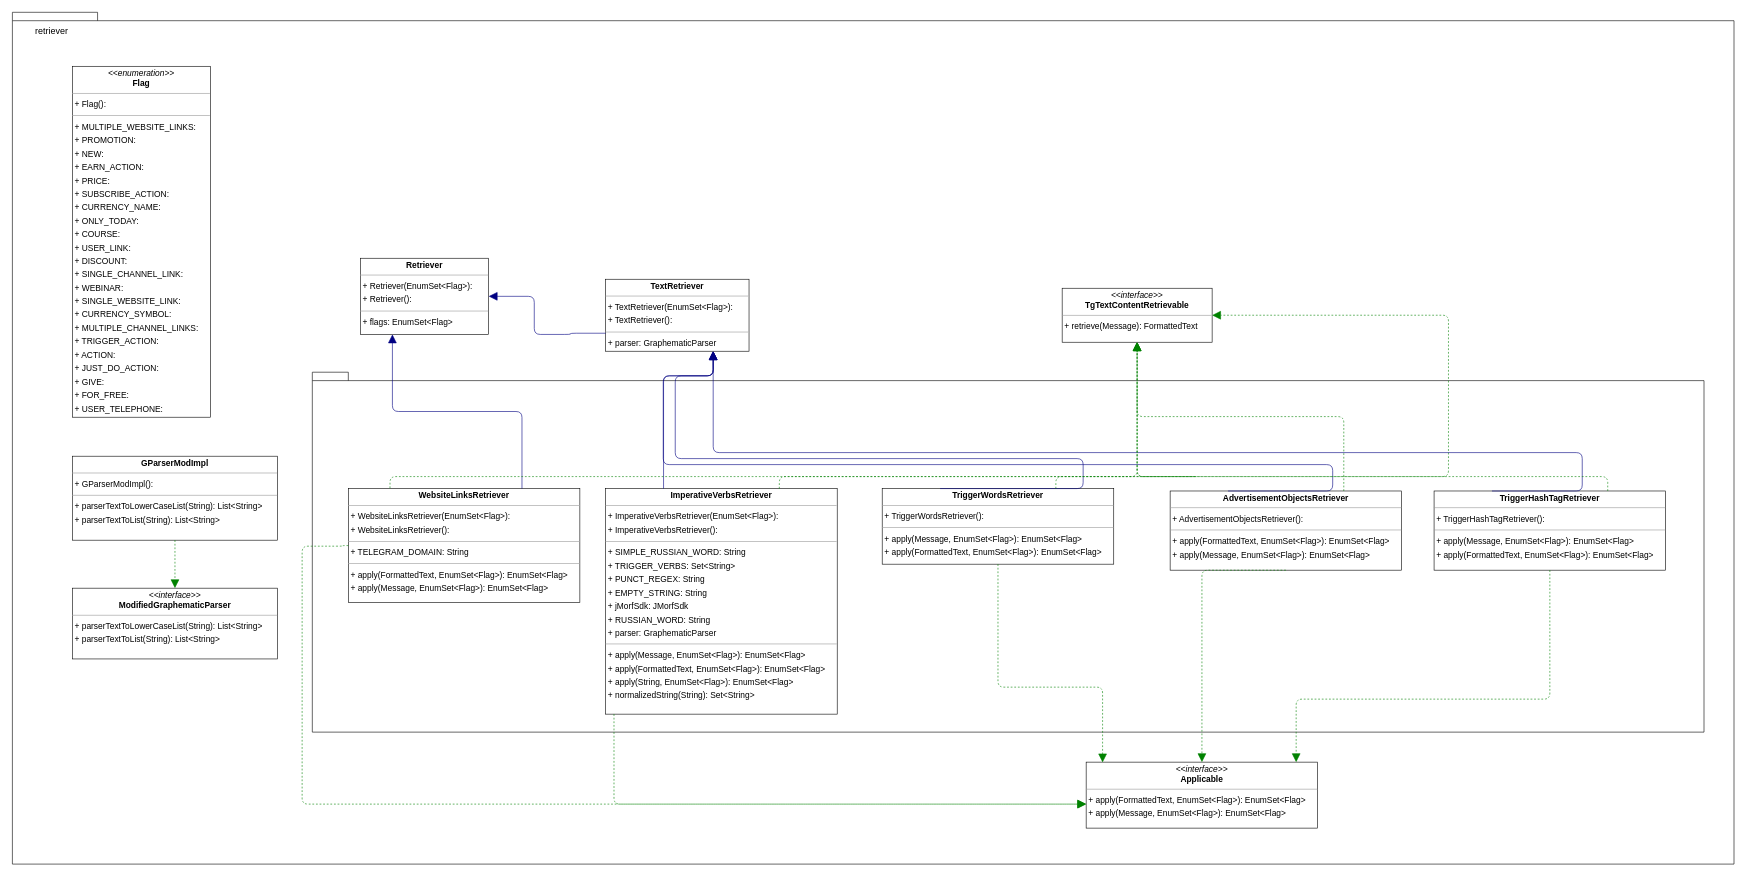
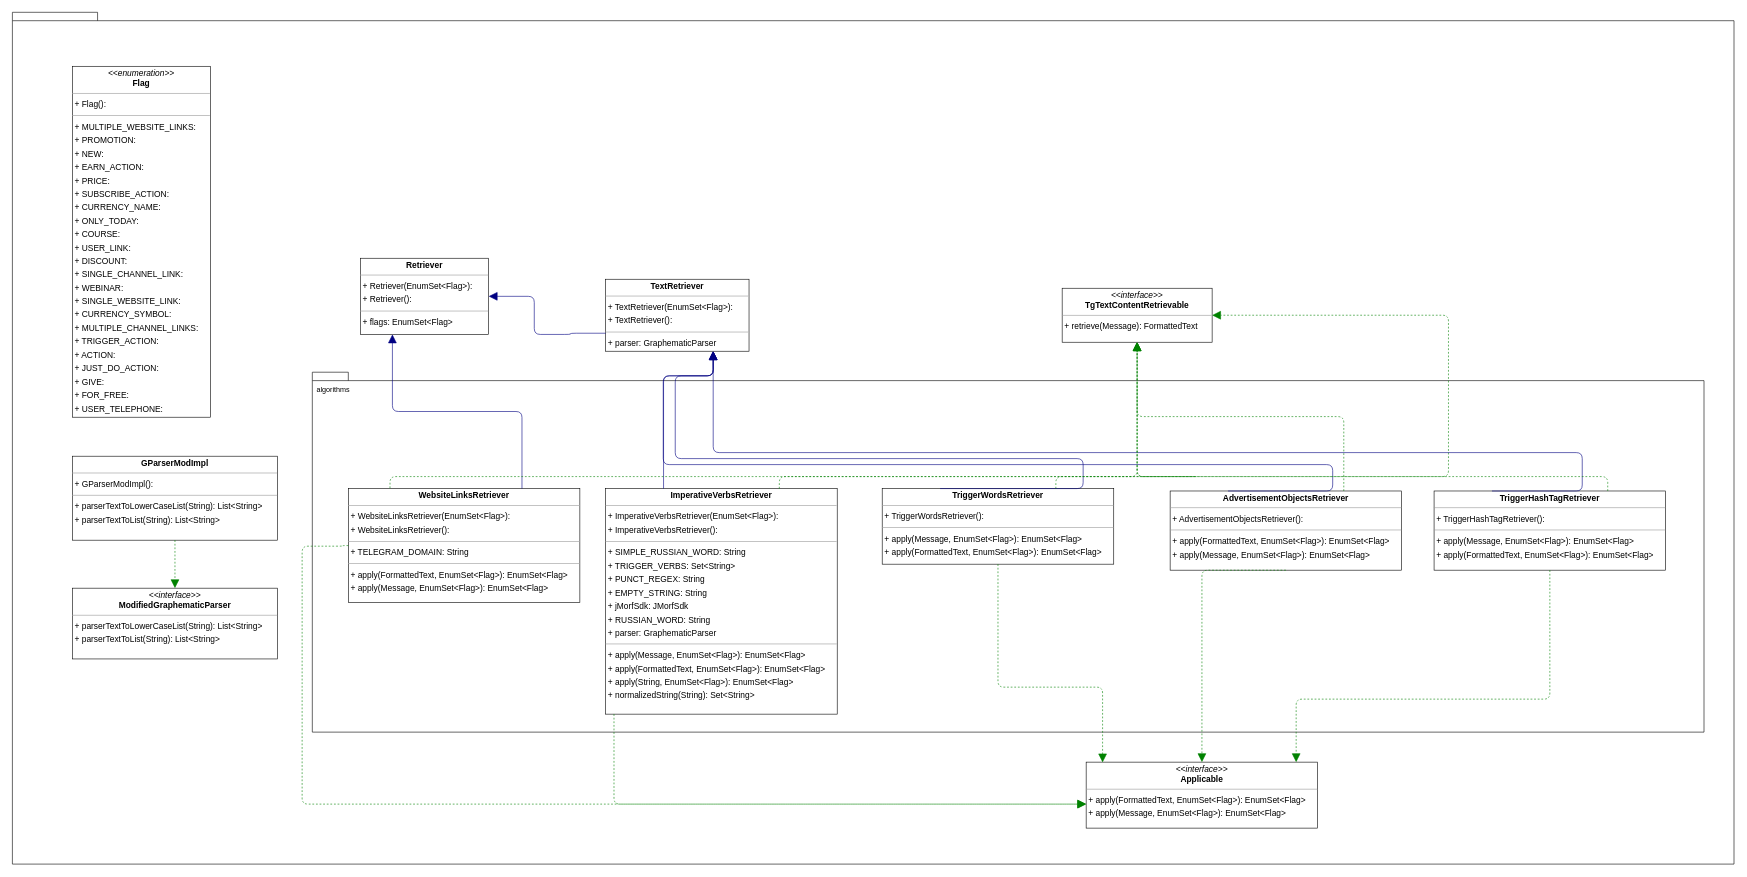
(51, 30) -> none
none -> (333, 390)
